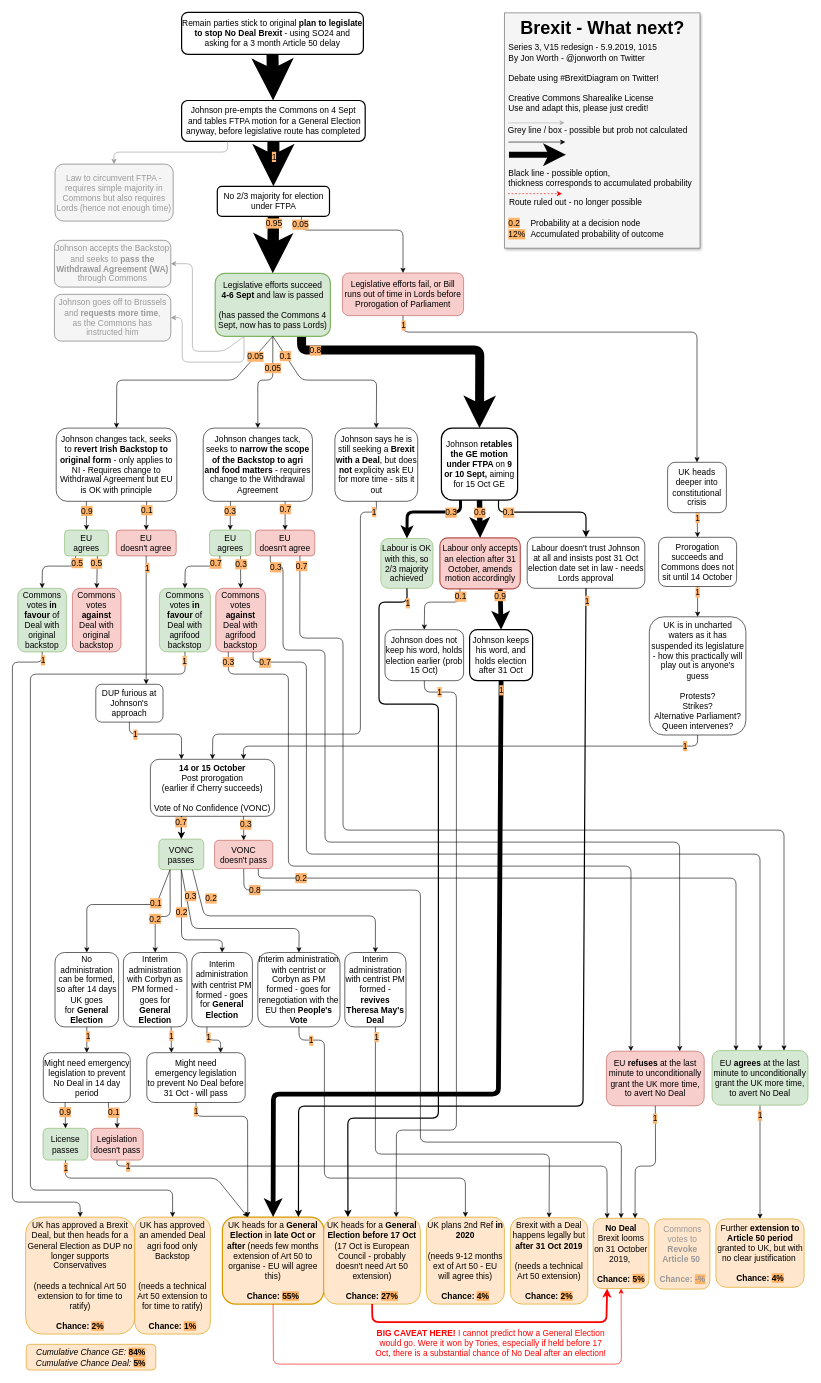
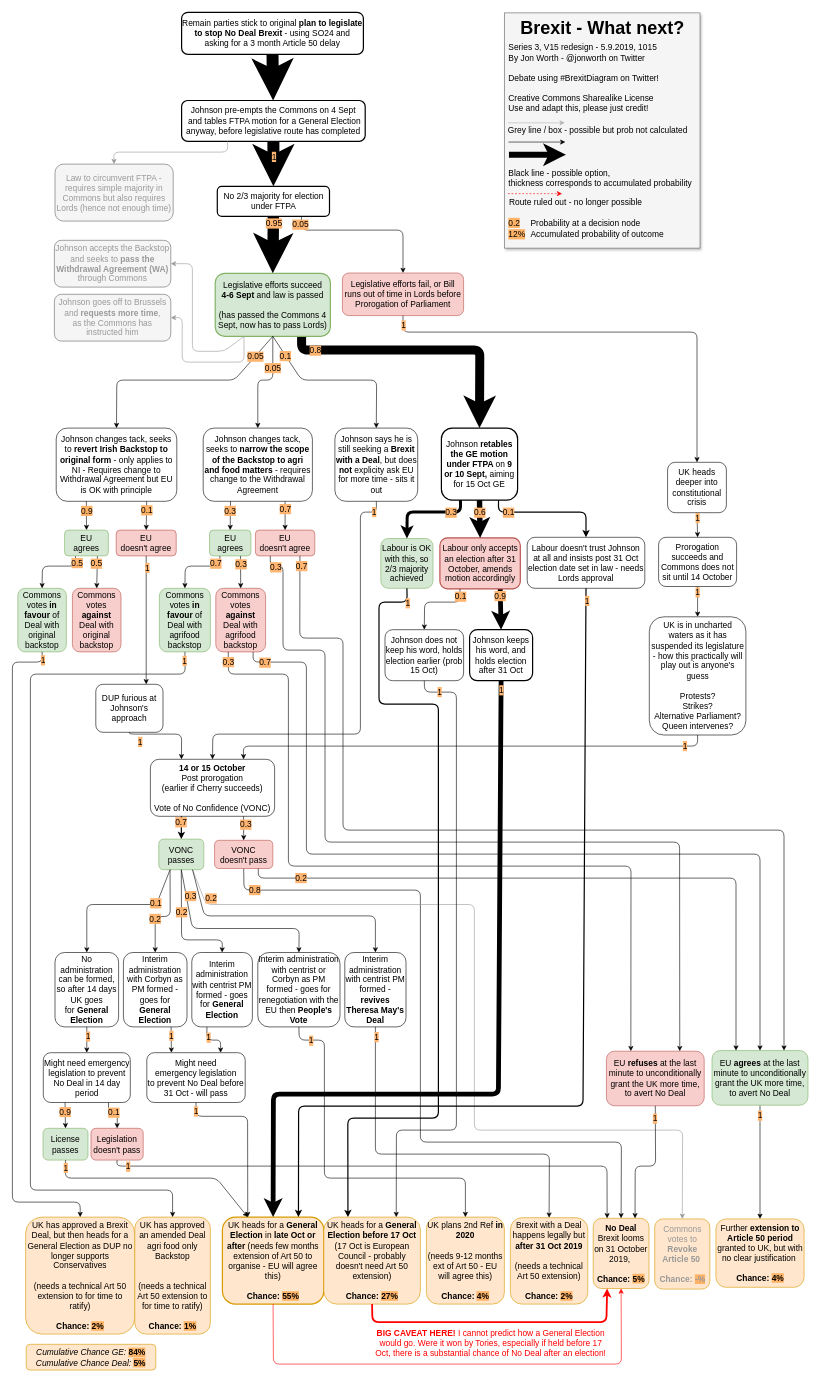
(129, 703) -> (129, 708)
none -> (436, 905)
